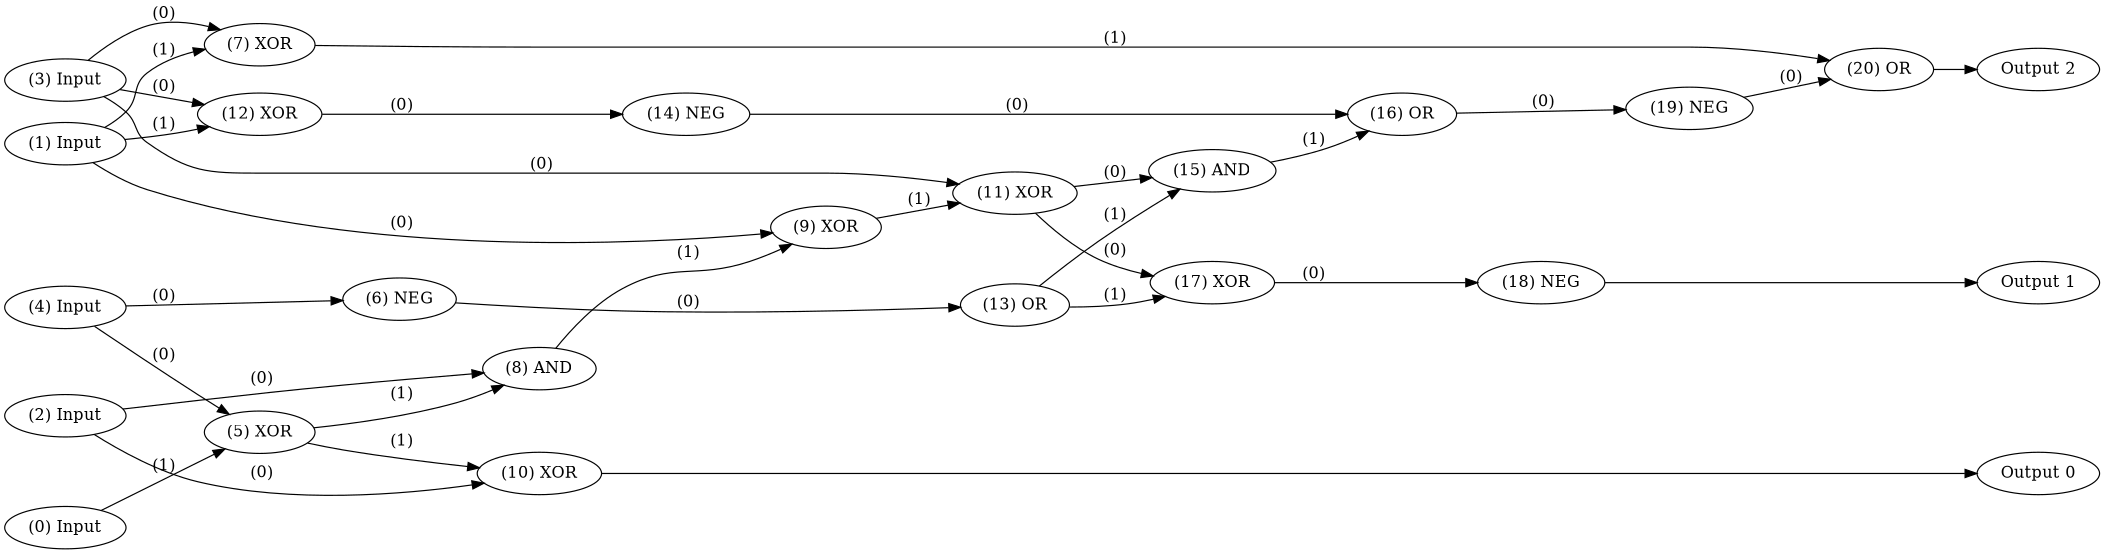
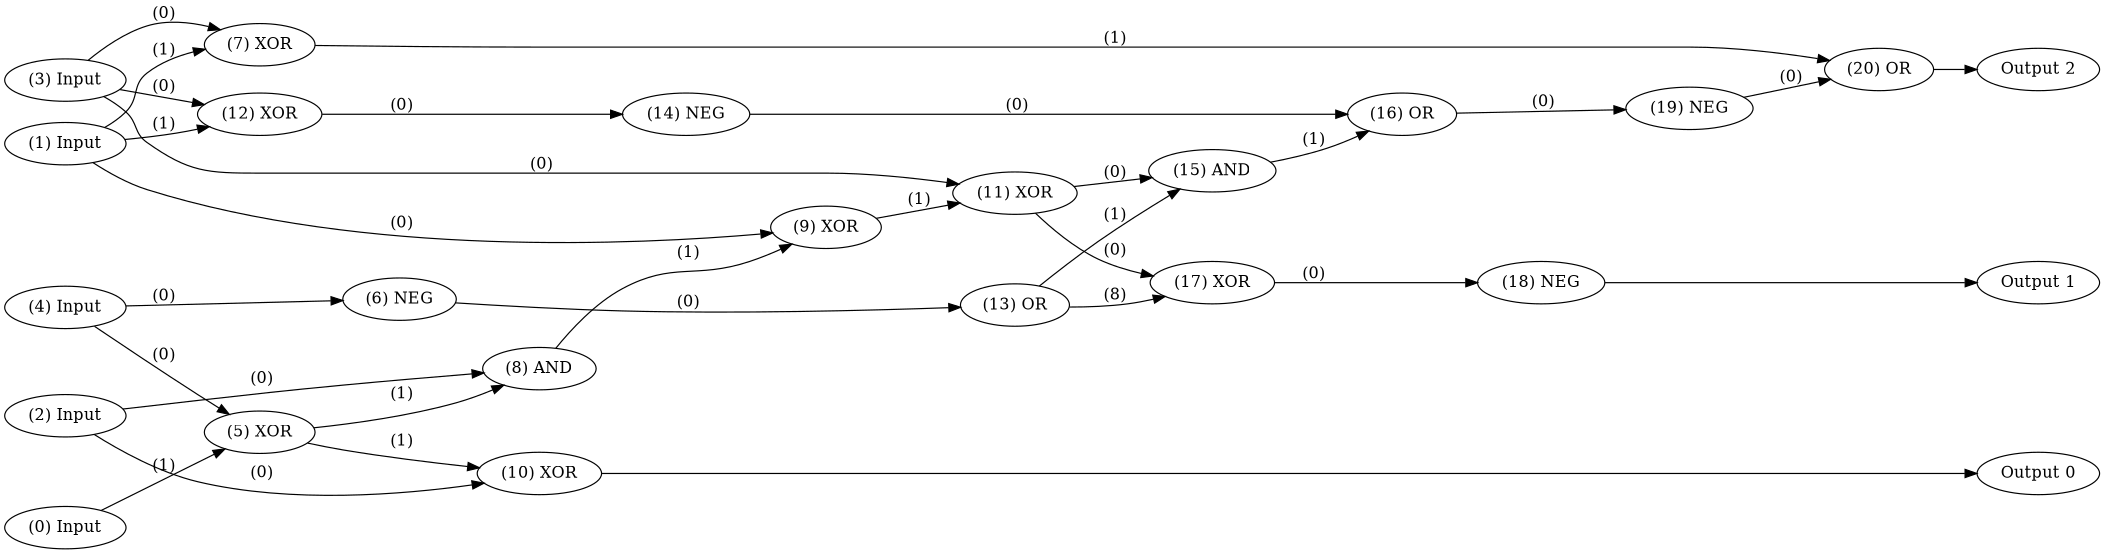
(1113, 295) -> (1113, 295)
